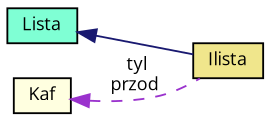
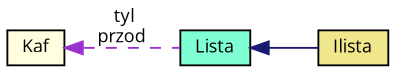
(146, 98) -> (132, 48)
